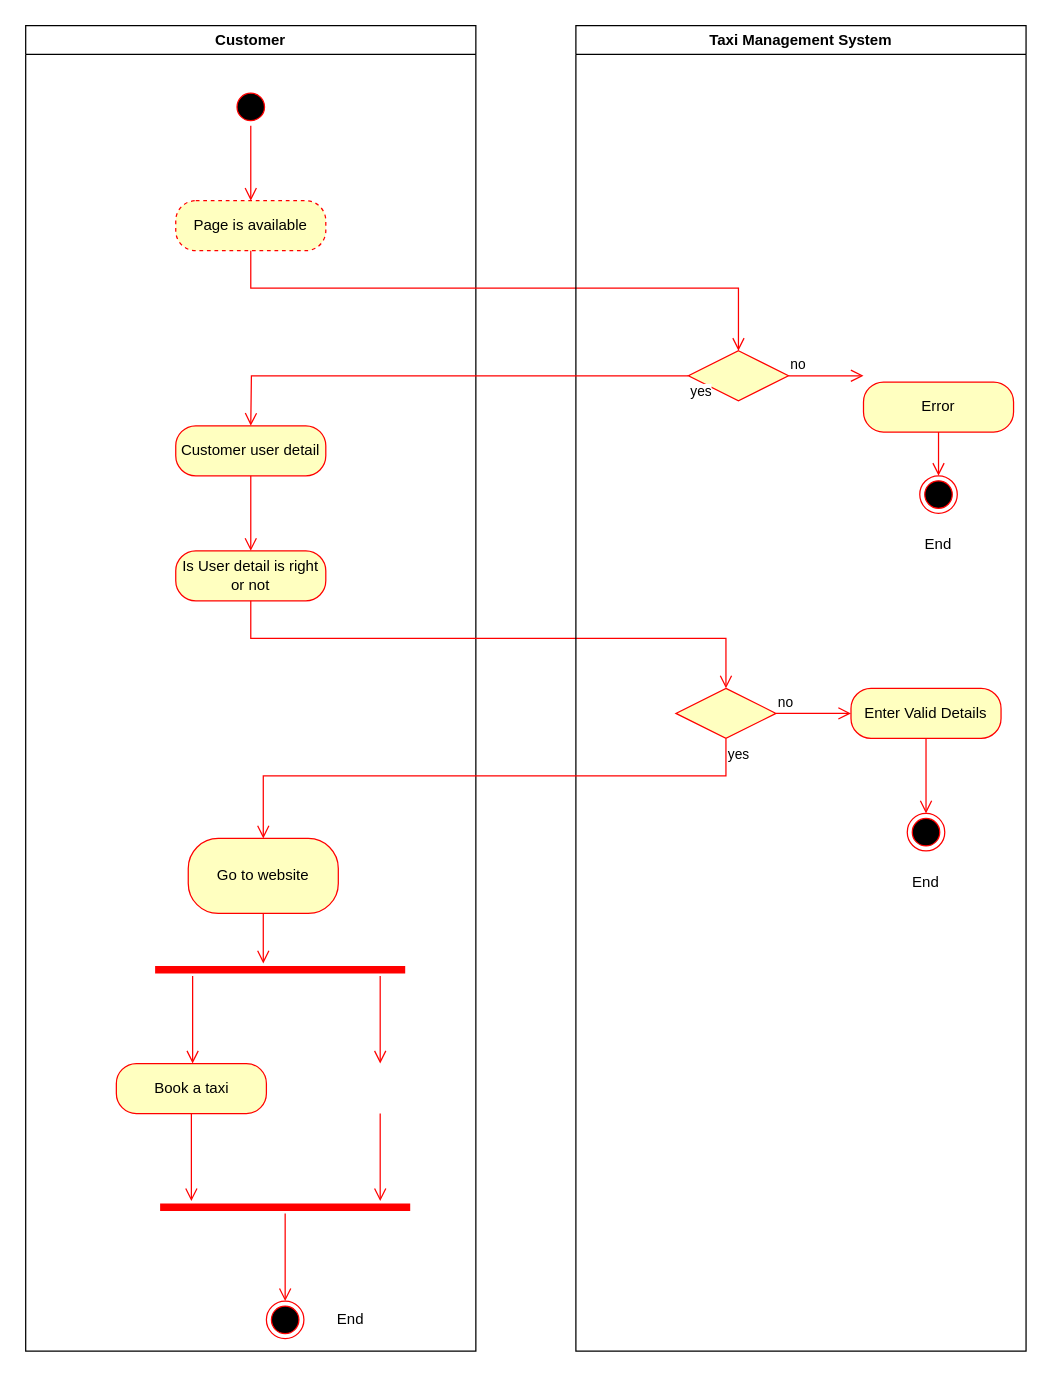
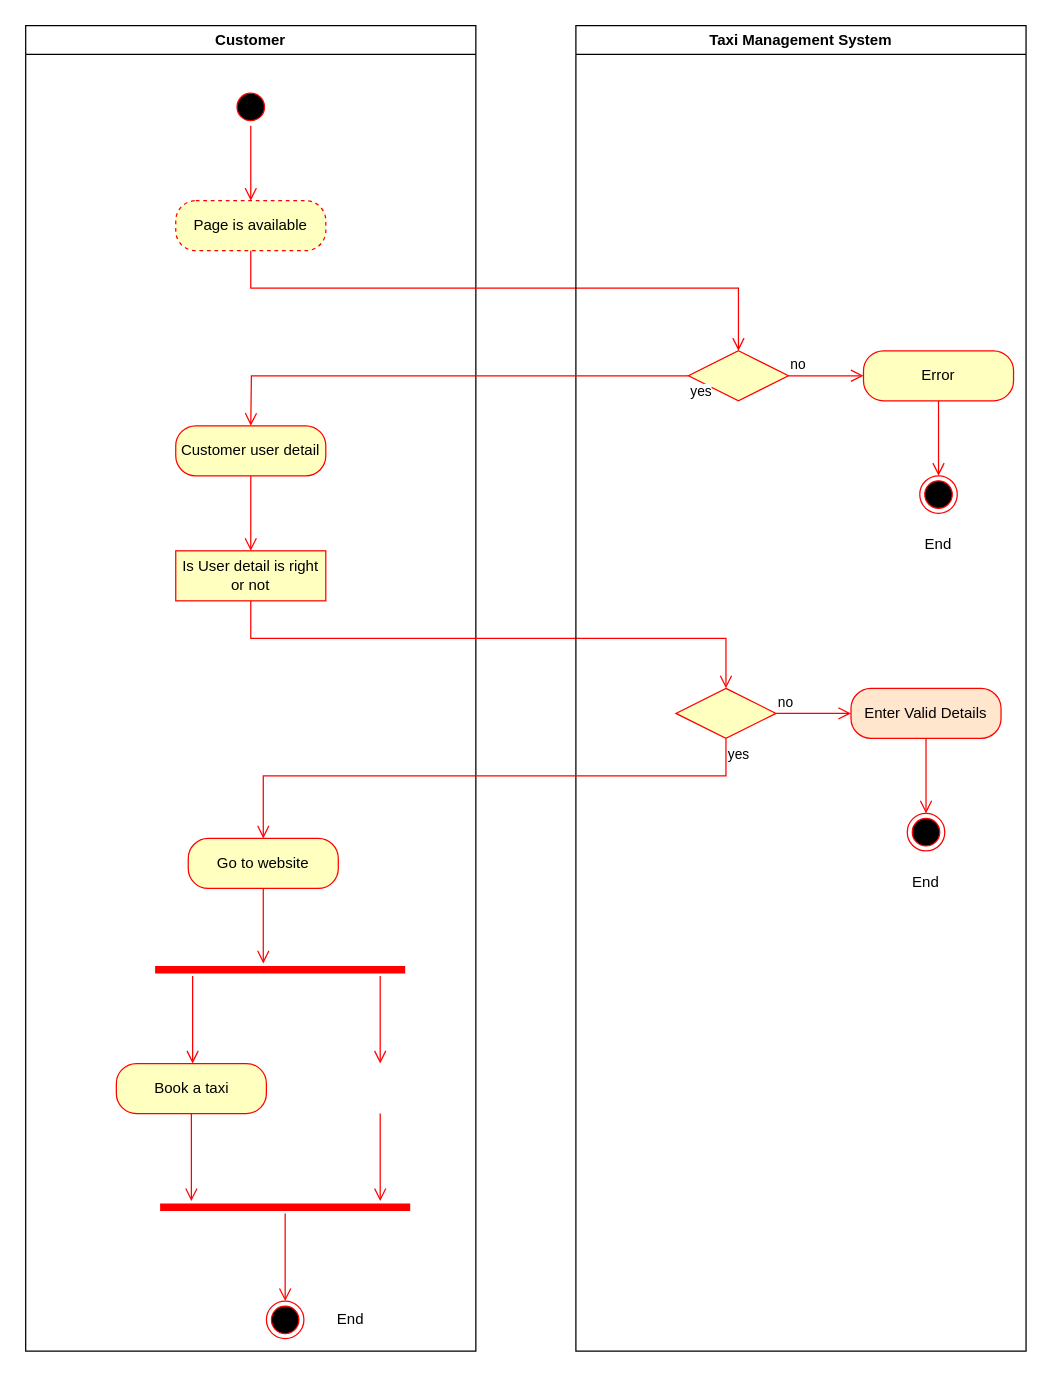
(938, 407) -> (938, 376)
(251, 576) -> (251, 576)
(926, 713) -> (926, 713)
(263, 876) -> (263, 863)
